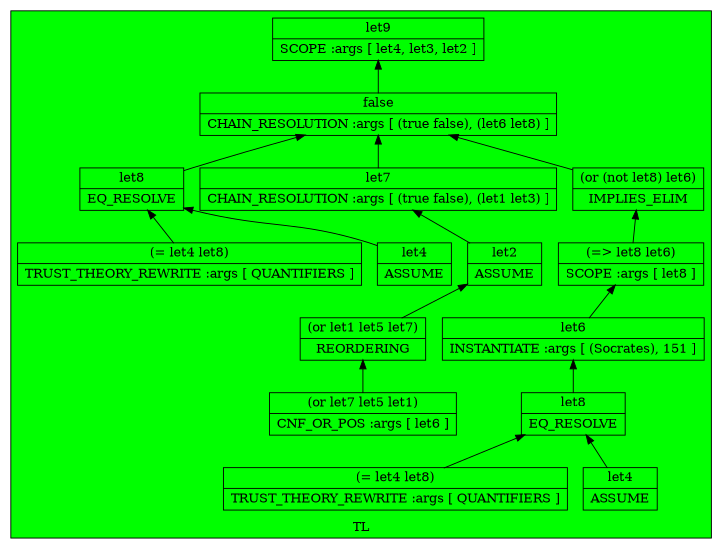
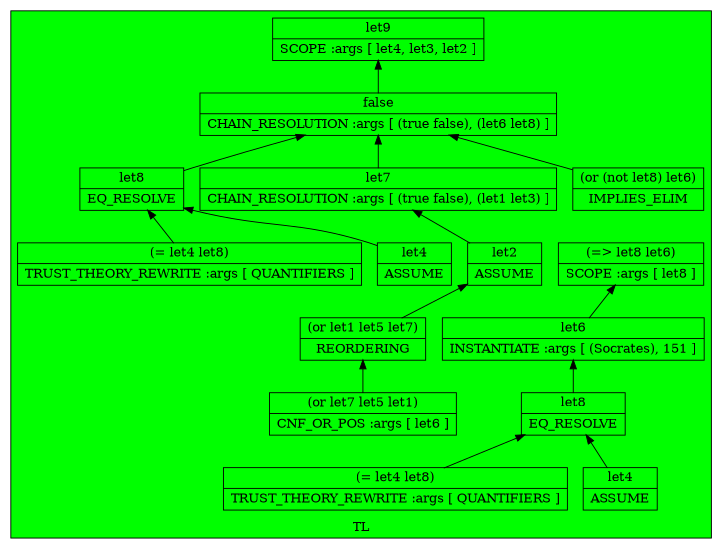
(634, 231) -> none
